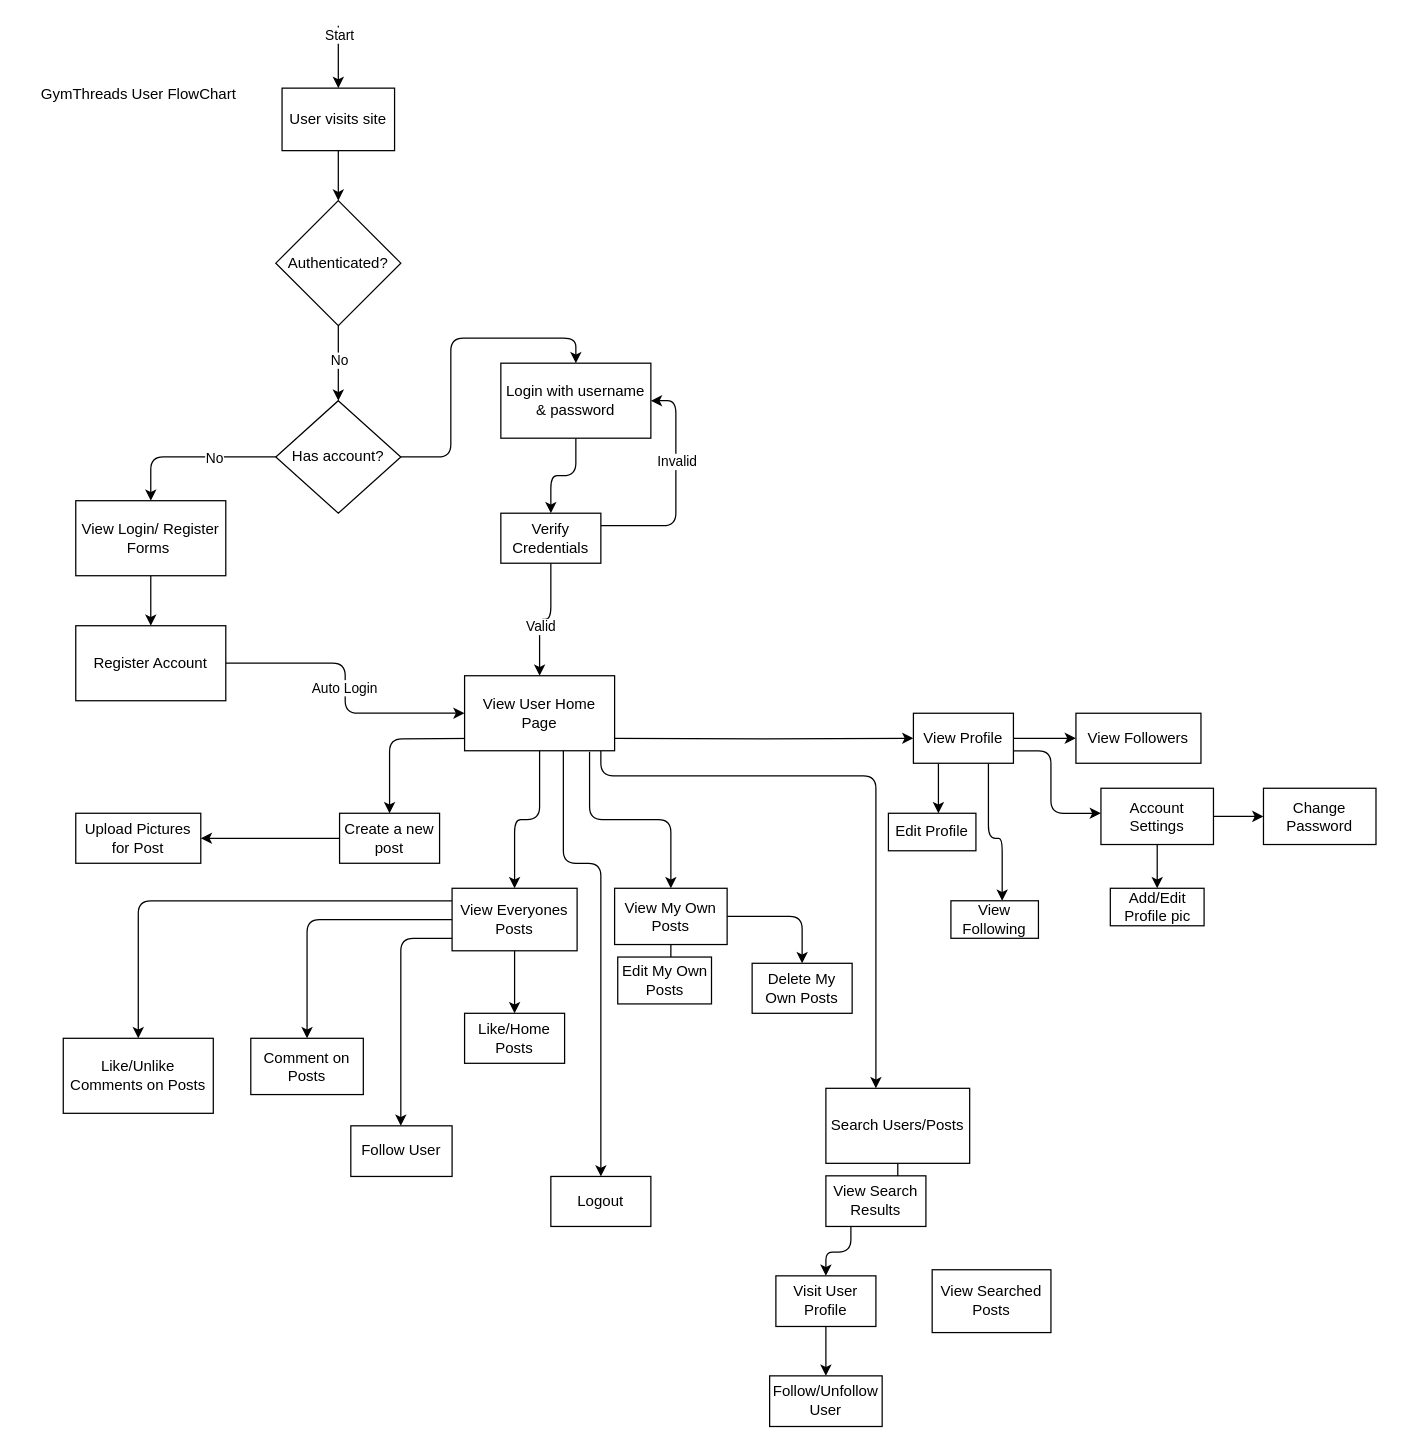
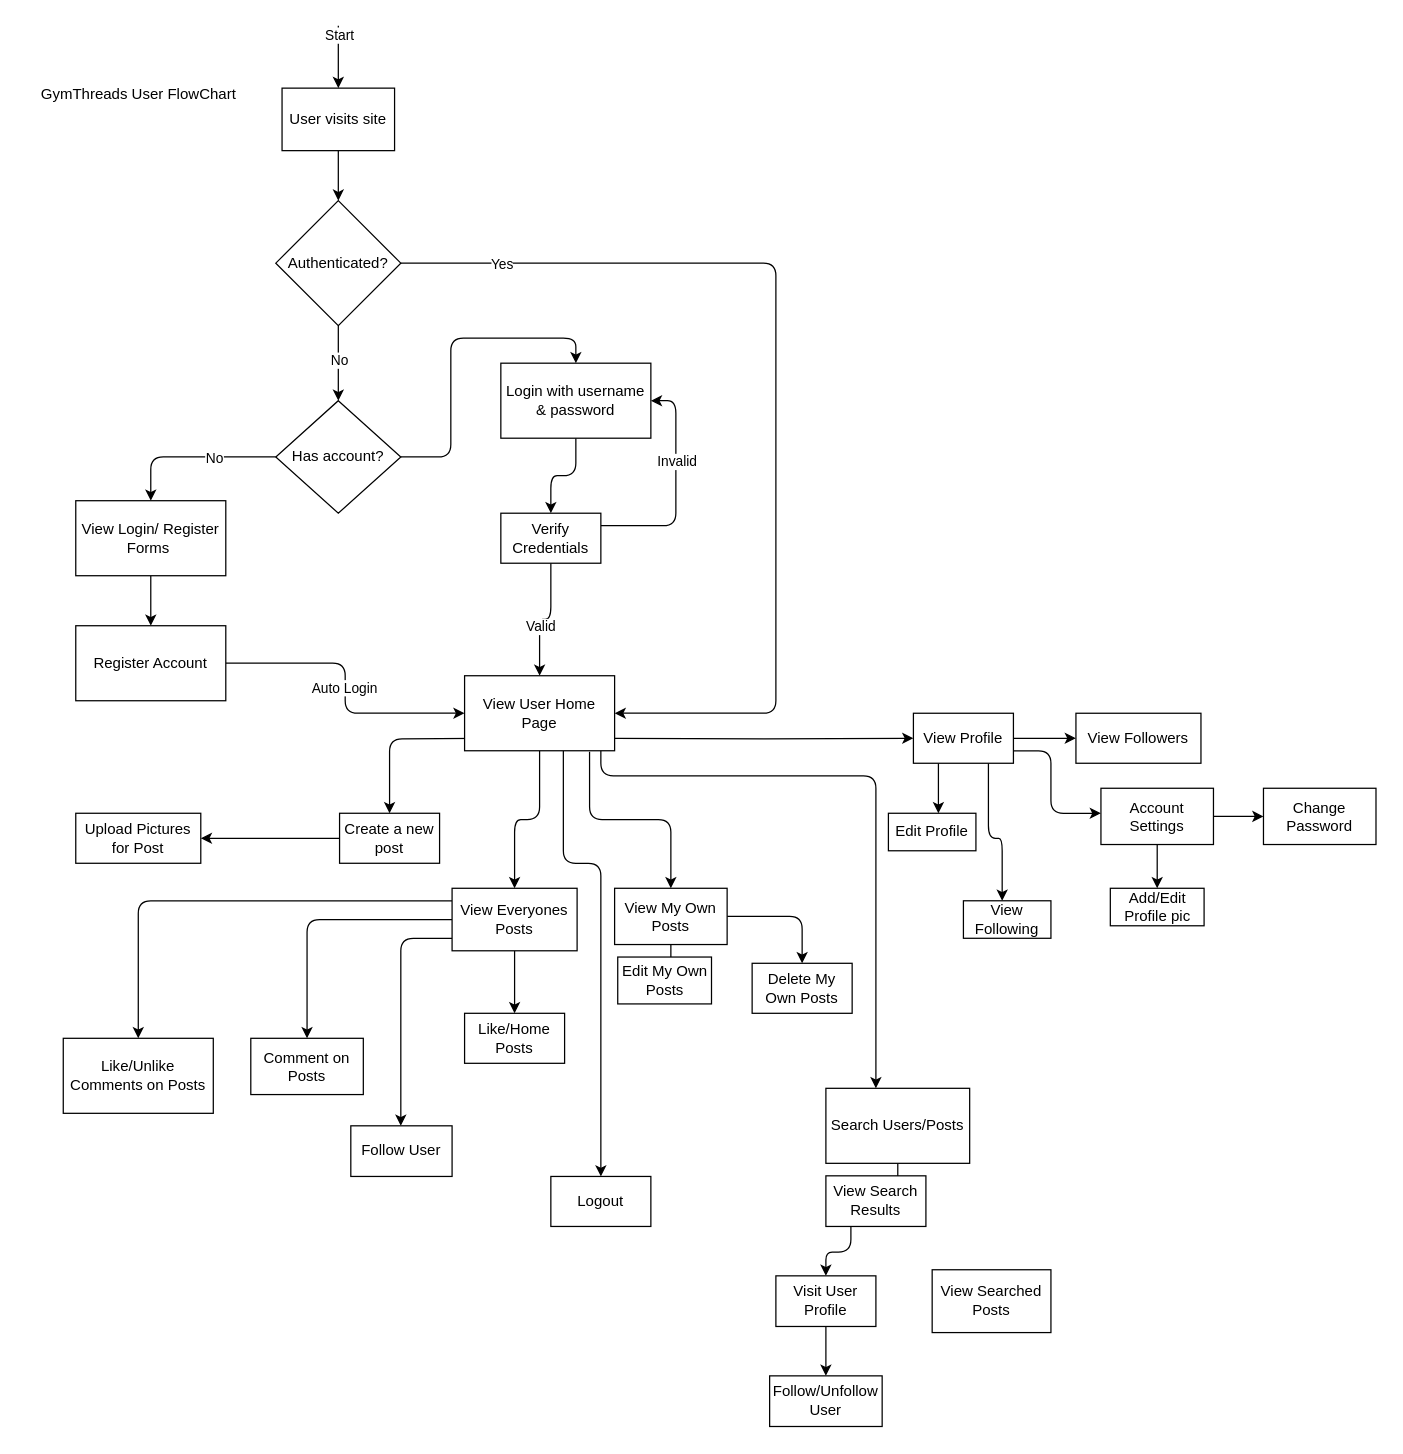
none -> (776, 377)
(994, 919) -> (1007, 919)
